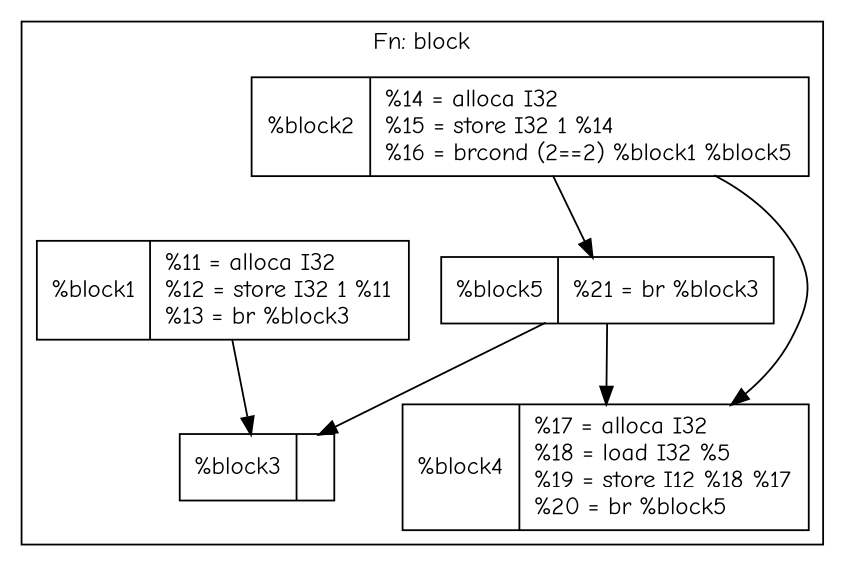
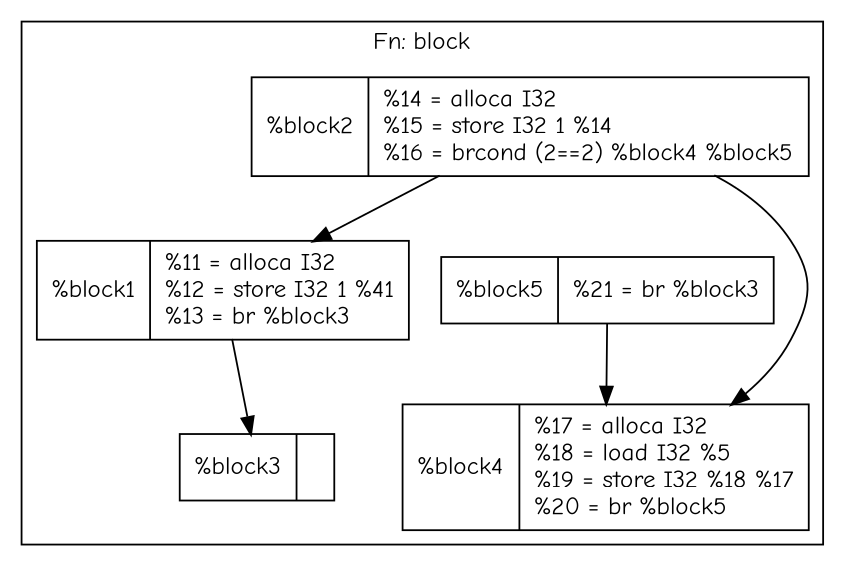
(589, 153) -> (589, 153)
(569, 209) -> (384, 204)
(279, 289) -> (279, 289)
(440, 375) -> none
(663, 480) -> (664, 480)
